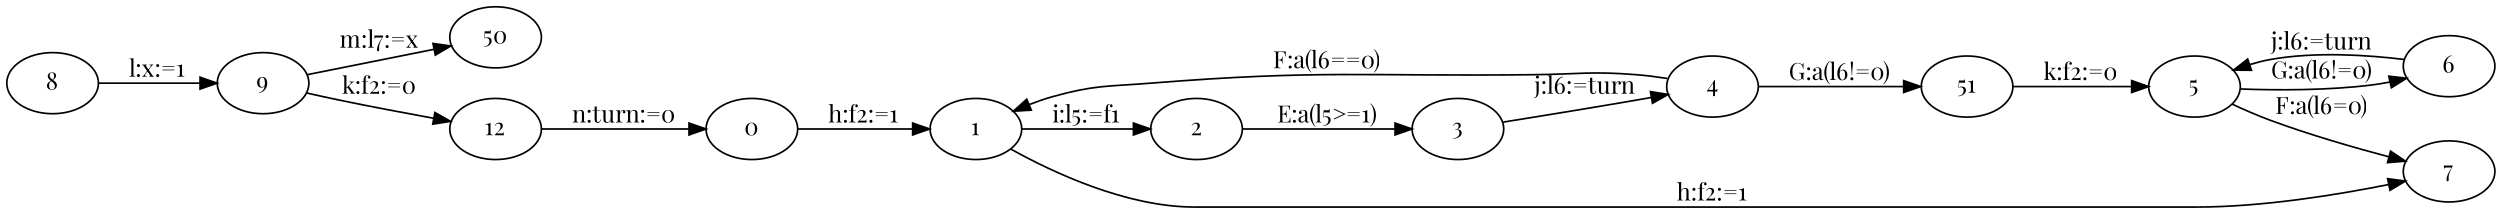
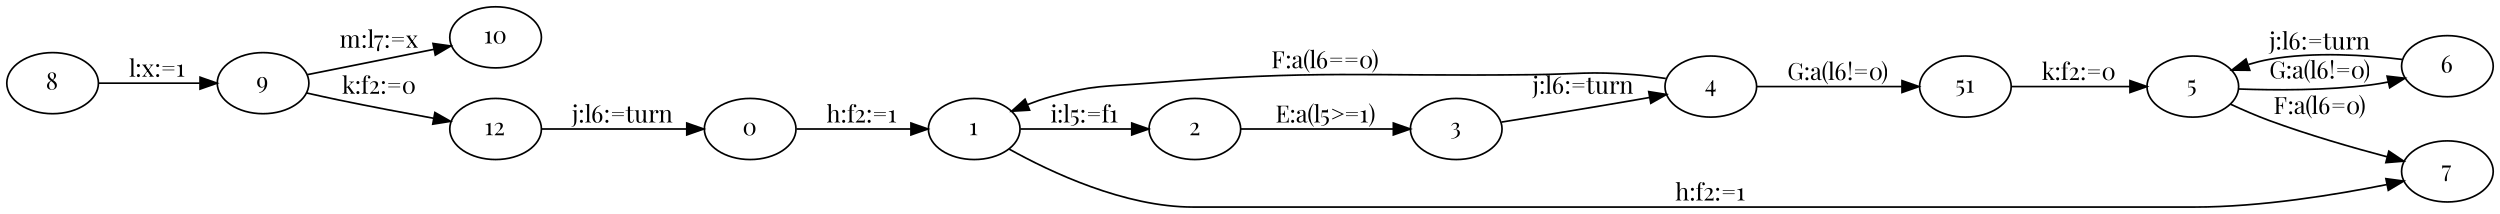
(496, 37) -> (496, 37)
(624, 116) -> (623, 116)
